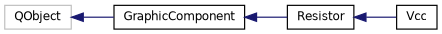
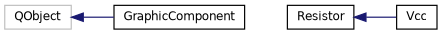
(272, 17) -> none
